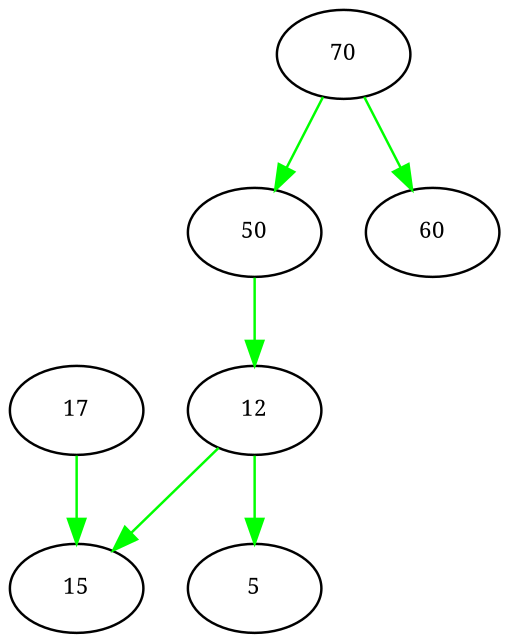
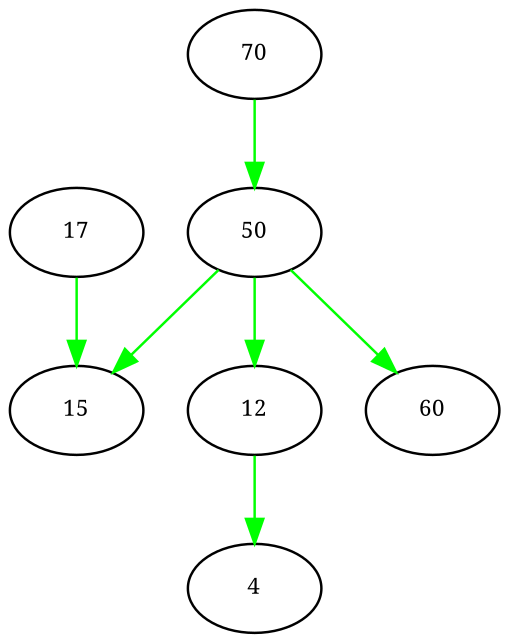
(382, 132) -> (334, 312)
(175, 490) -> (175, 312)
(255, 588) -> (255, 588)
